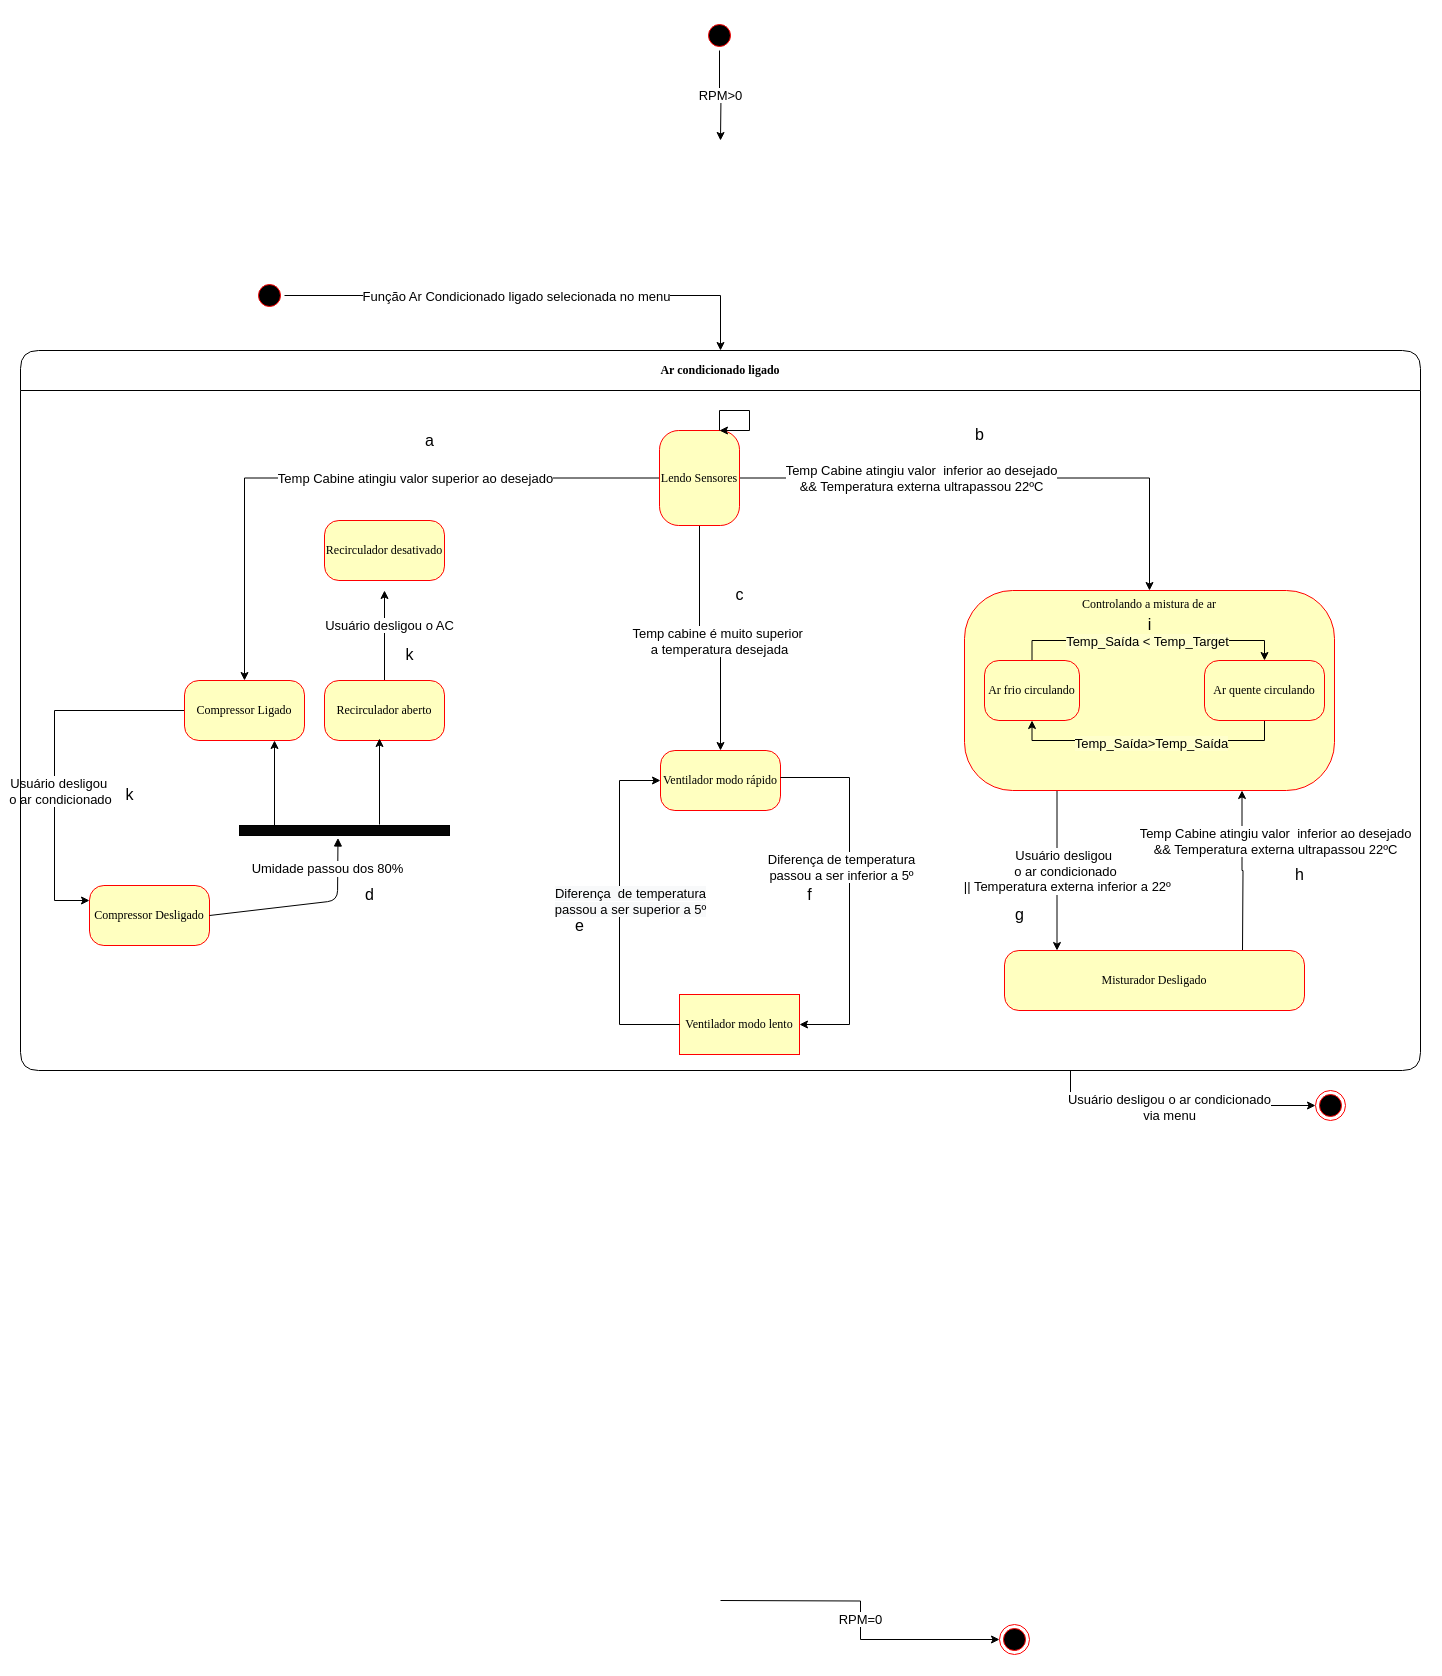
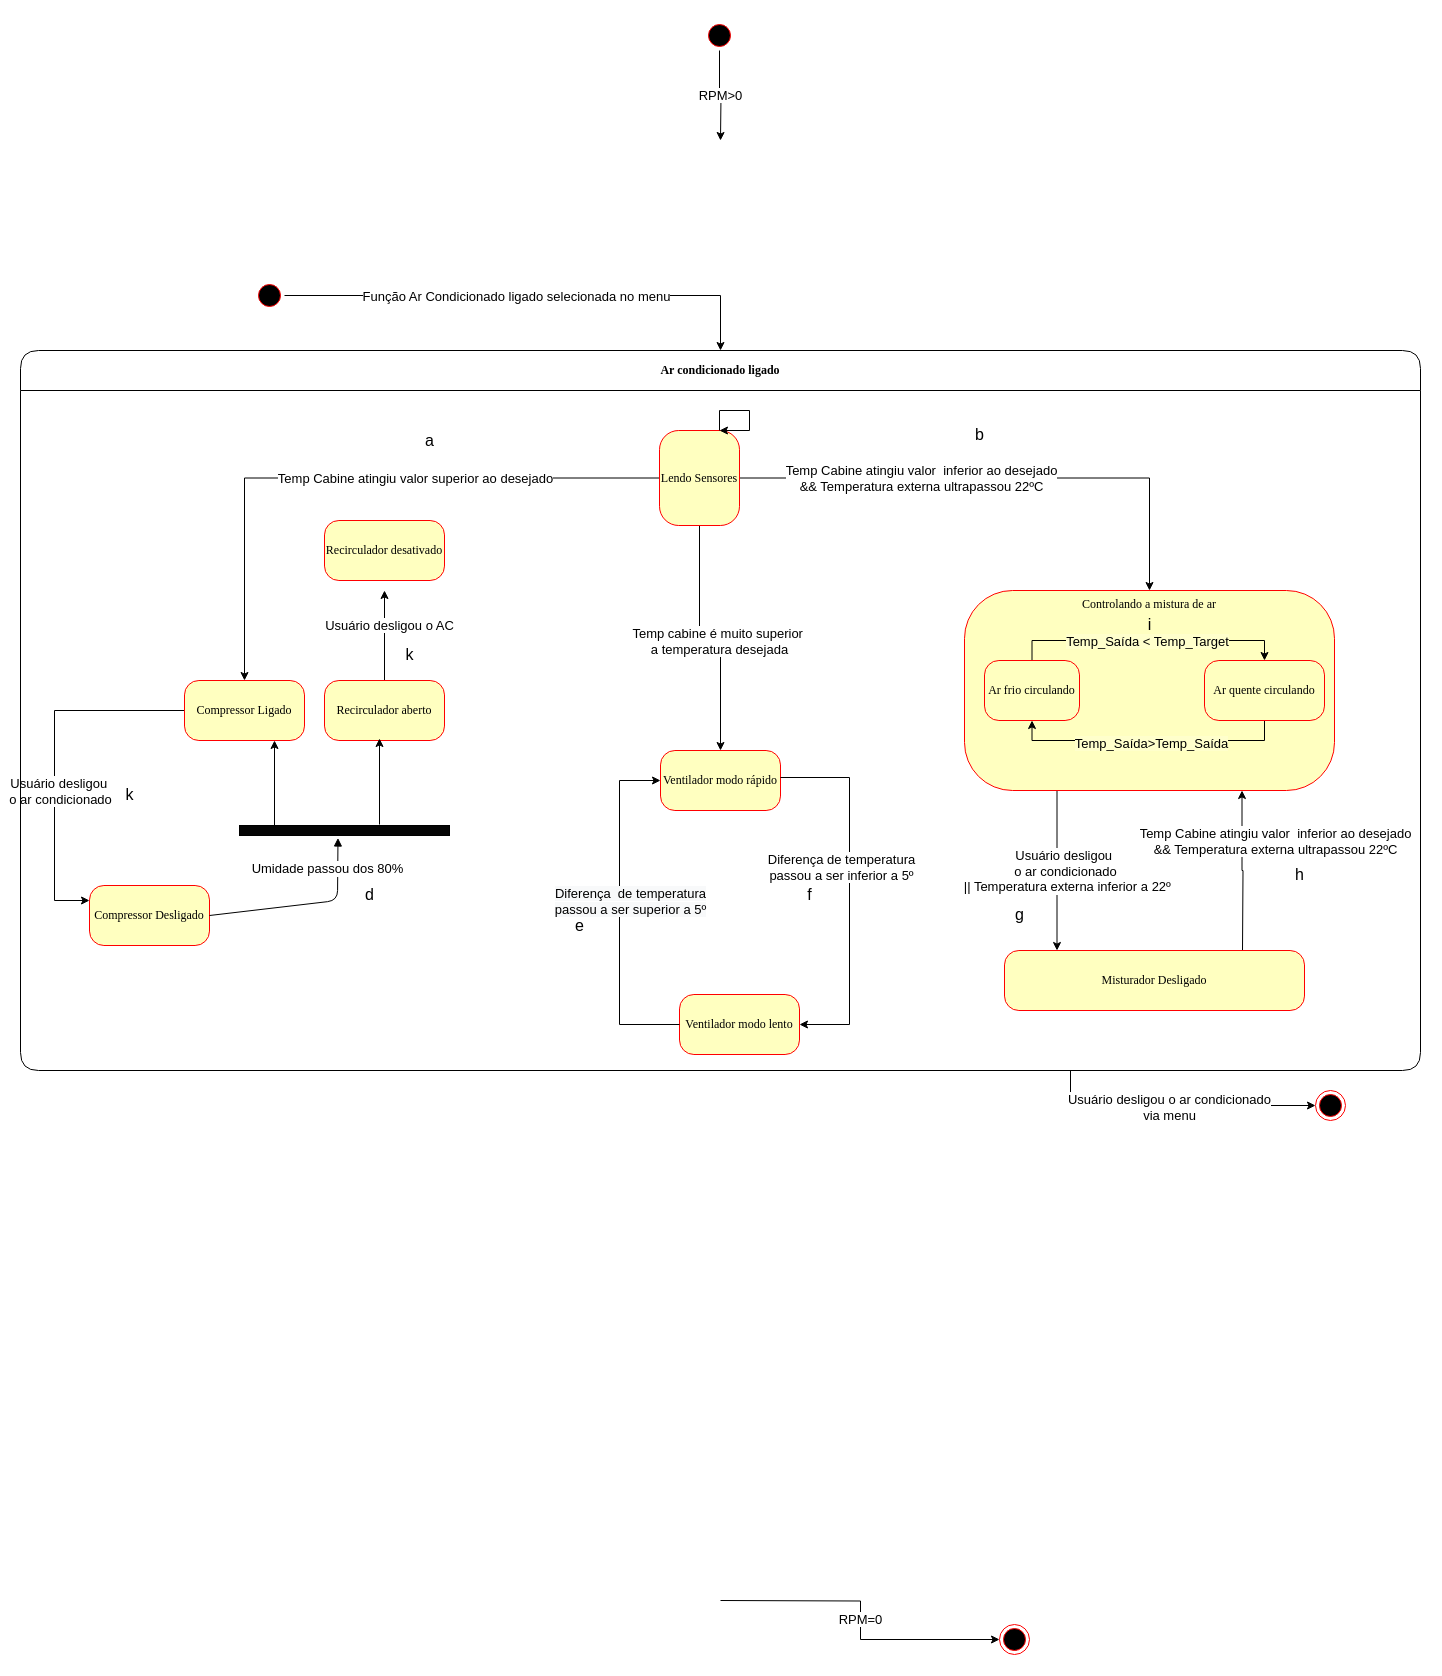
(740, 595) -> none
(740, 1025) -> (740, 1025)
